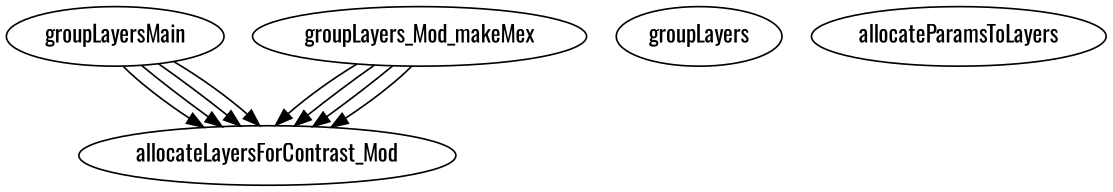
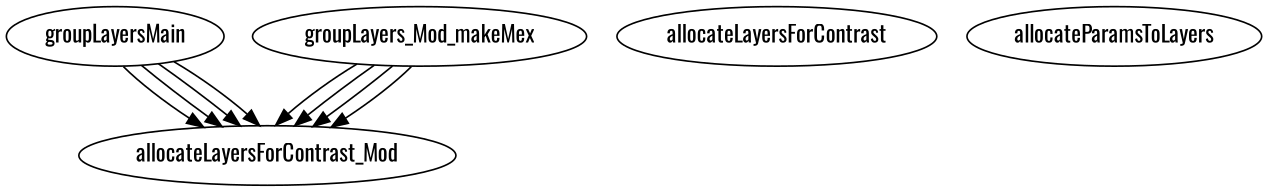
(699, 36) -> (777, 36)
